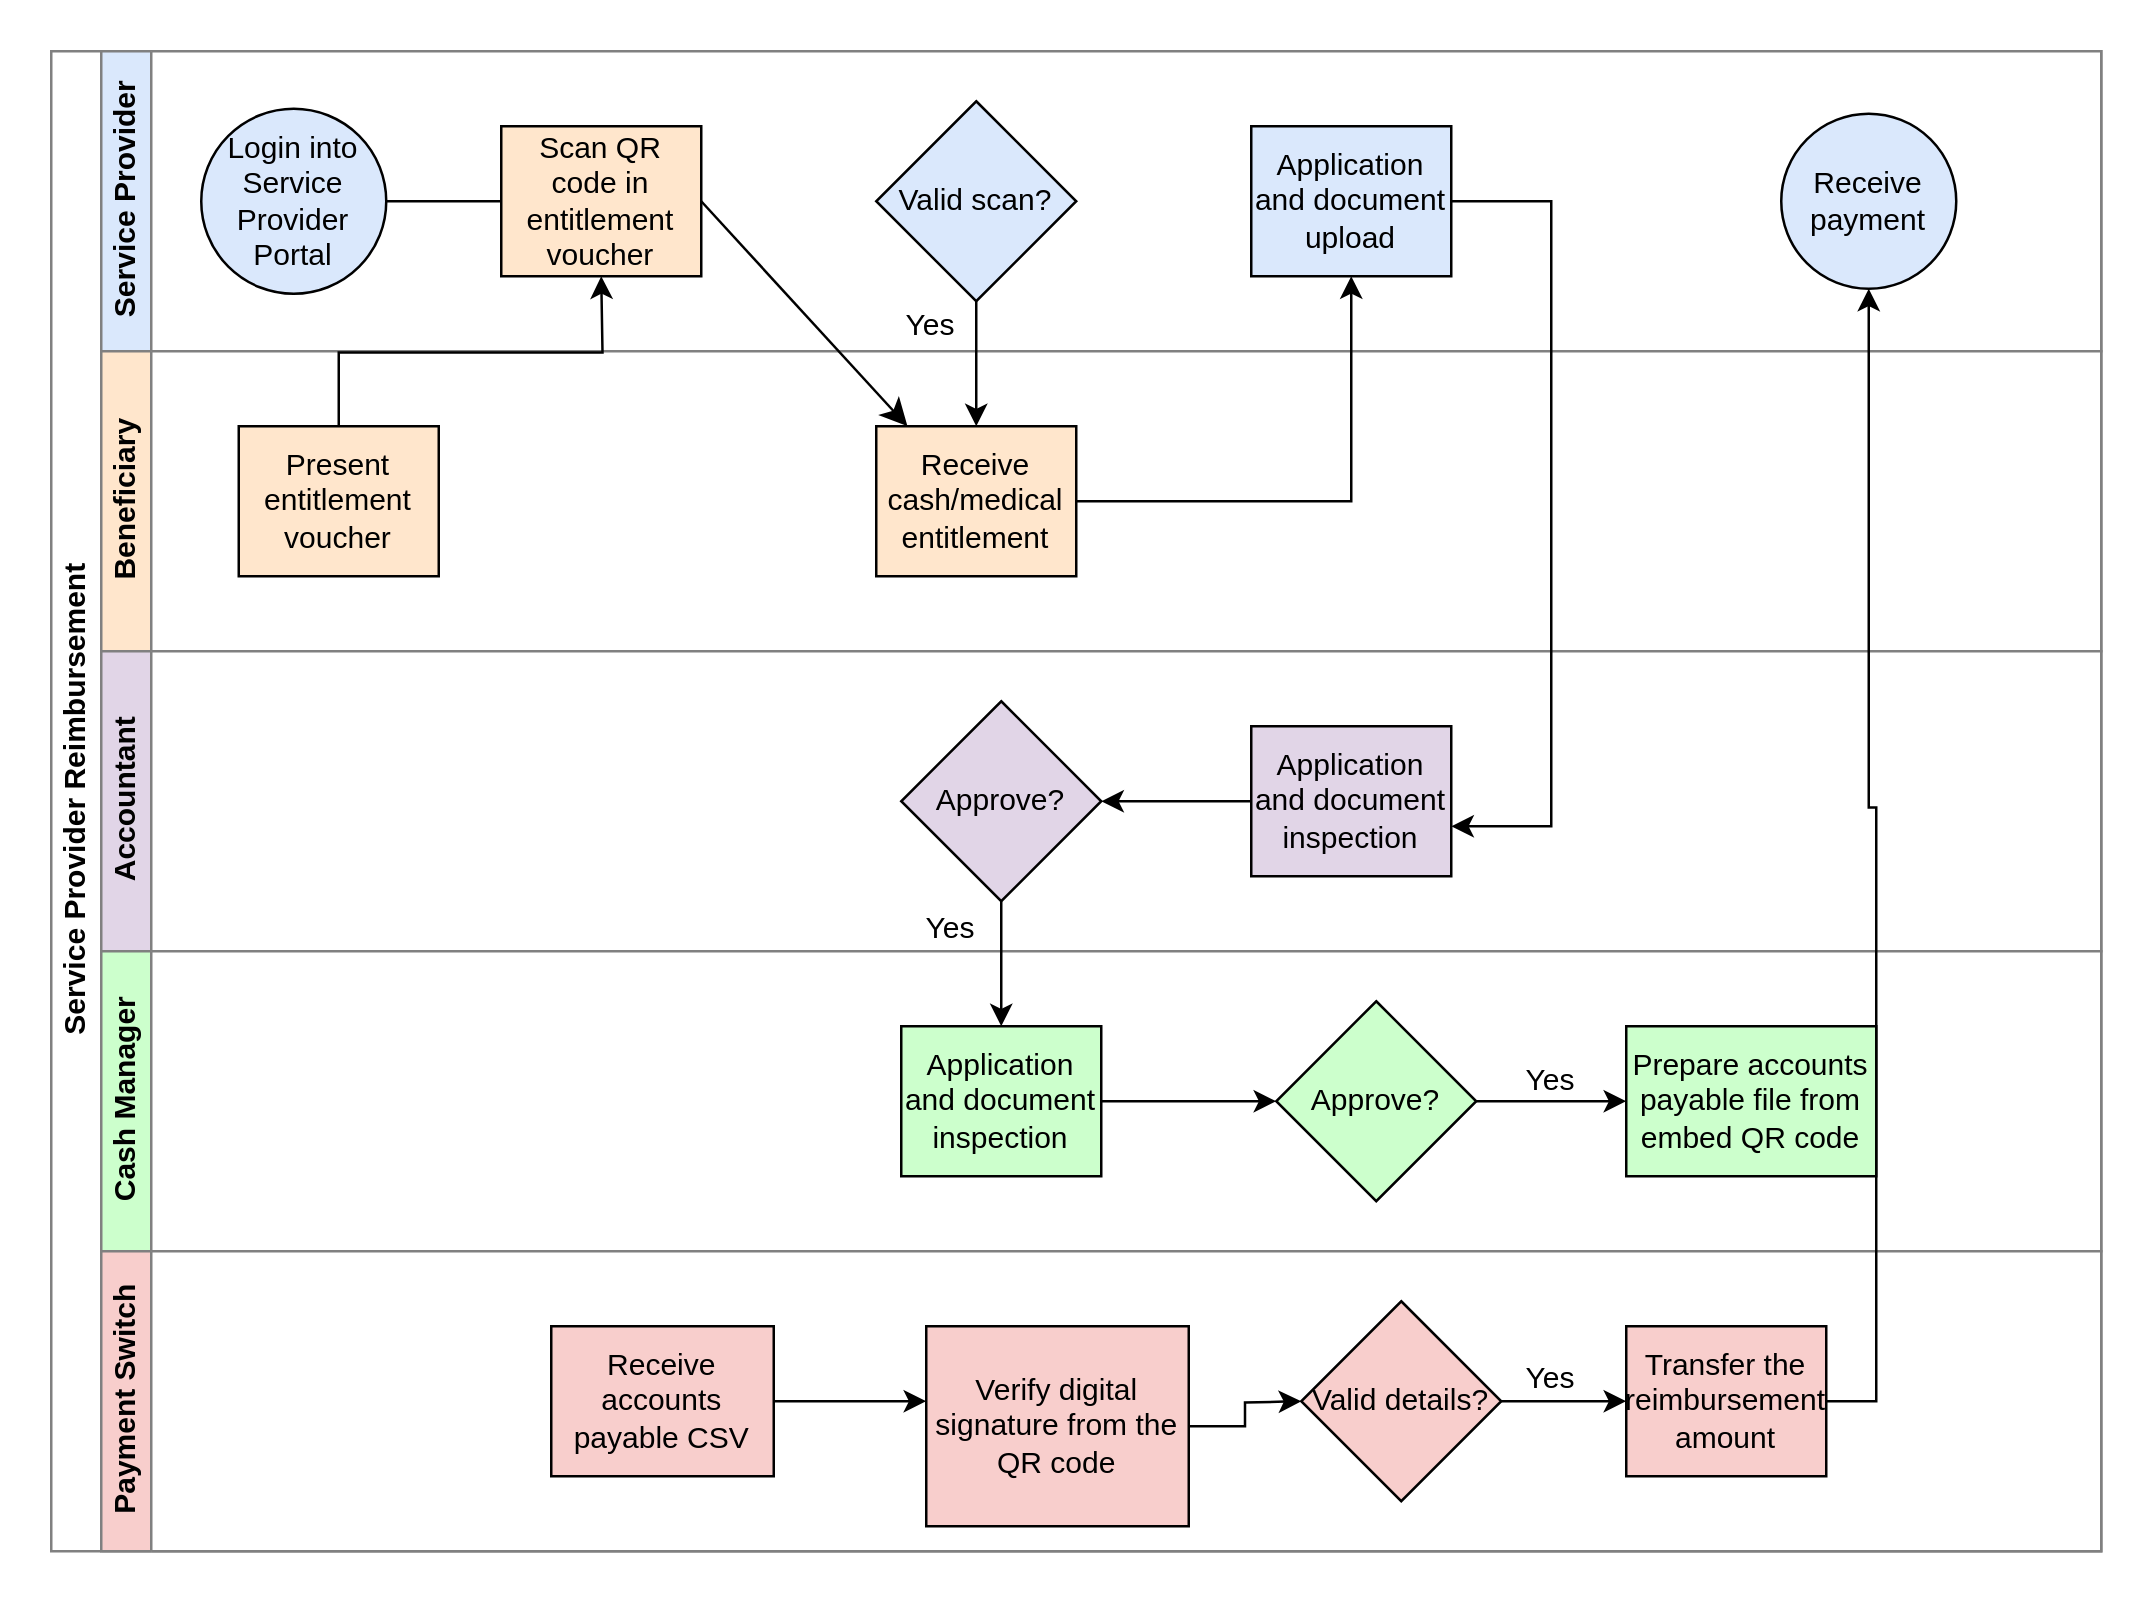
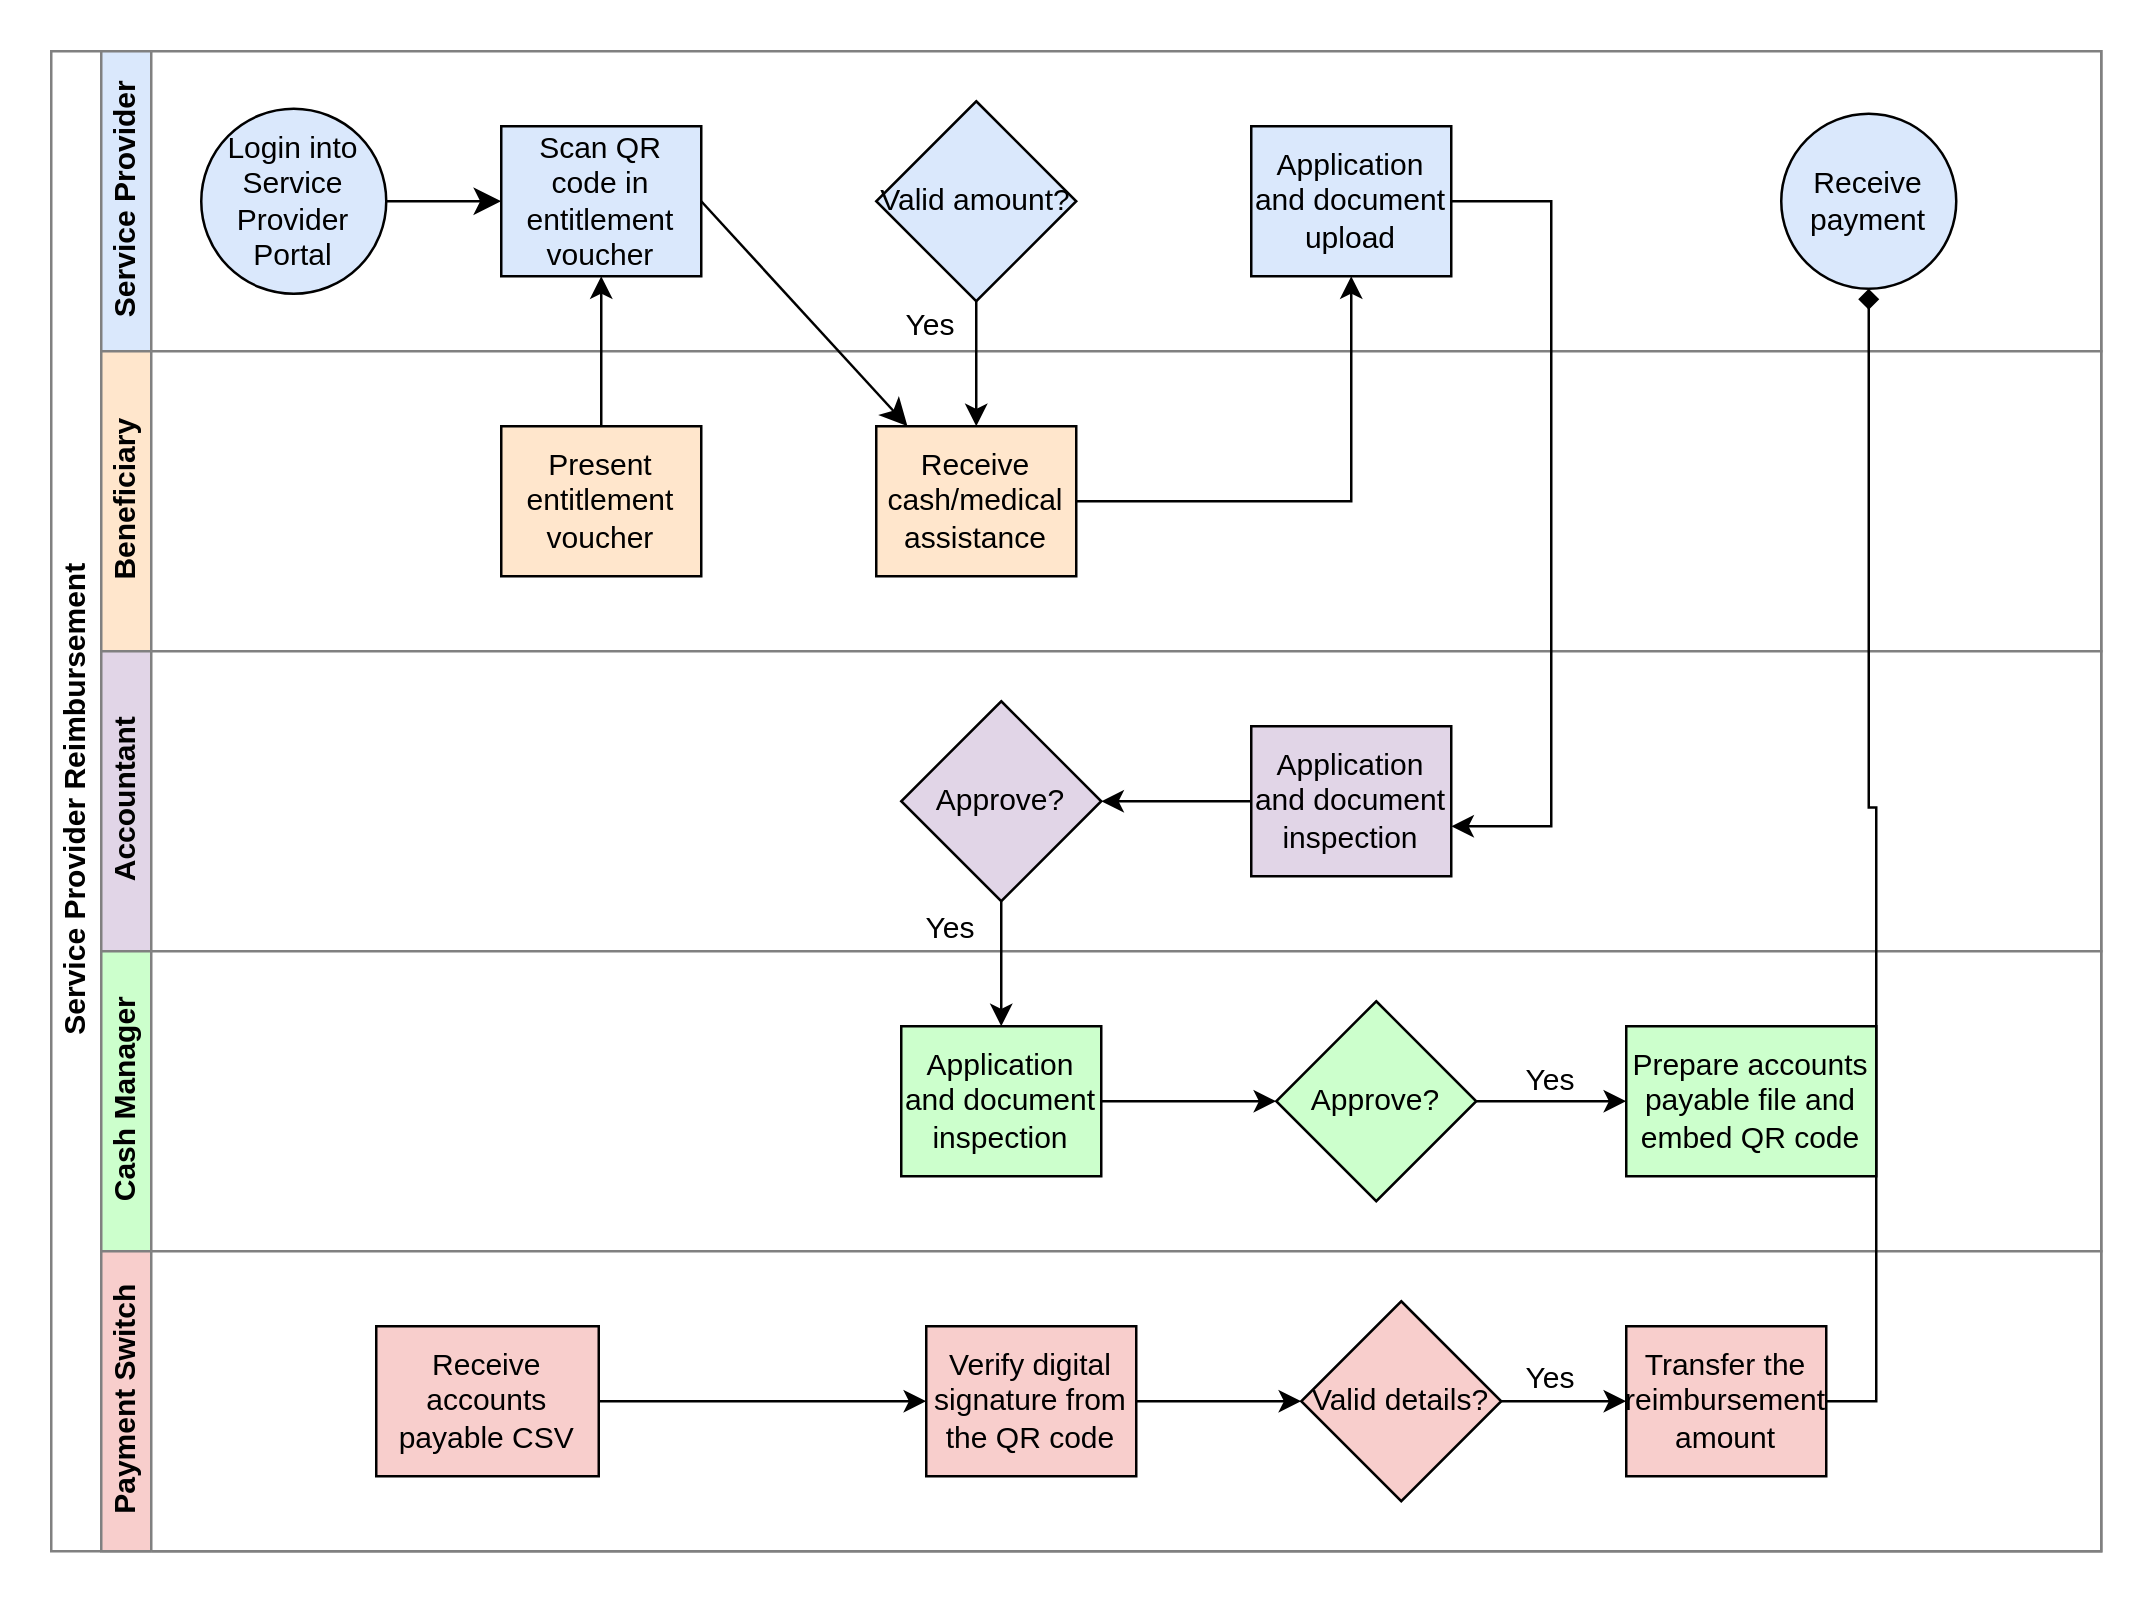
(488, 201) -> (479, 201)
(601, 201) -> (601, 201)
(976, 201) -> (976, 201)
(1869, 307) -> (1869, 309)
(339, 501) -> (601, 501)
(976, 501) -> (976, 501)
(1751, 1101) -> (1751, 1101)
(663, 1401) -> (488, 1401)
(1058, 1426) -> (1031, 1401)
